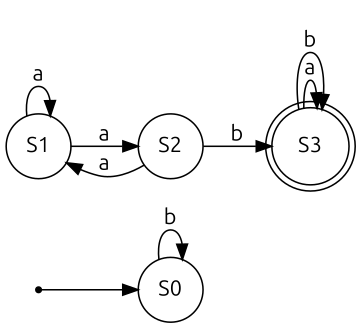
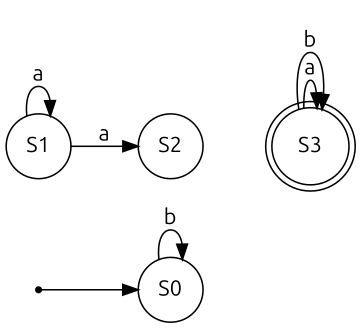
(230, 146) -> none
(113, 176) -> none
